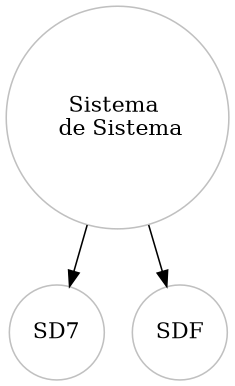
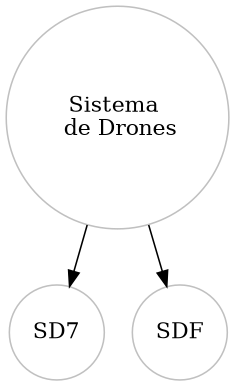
(118, 118) -> (118, 118)
